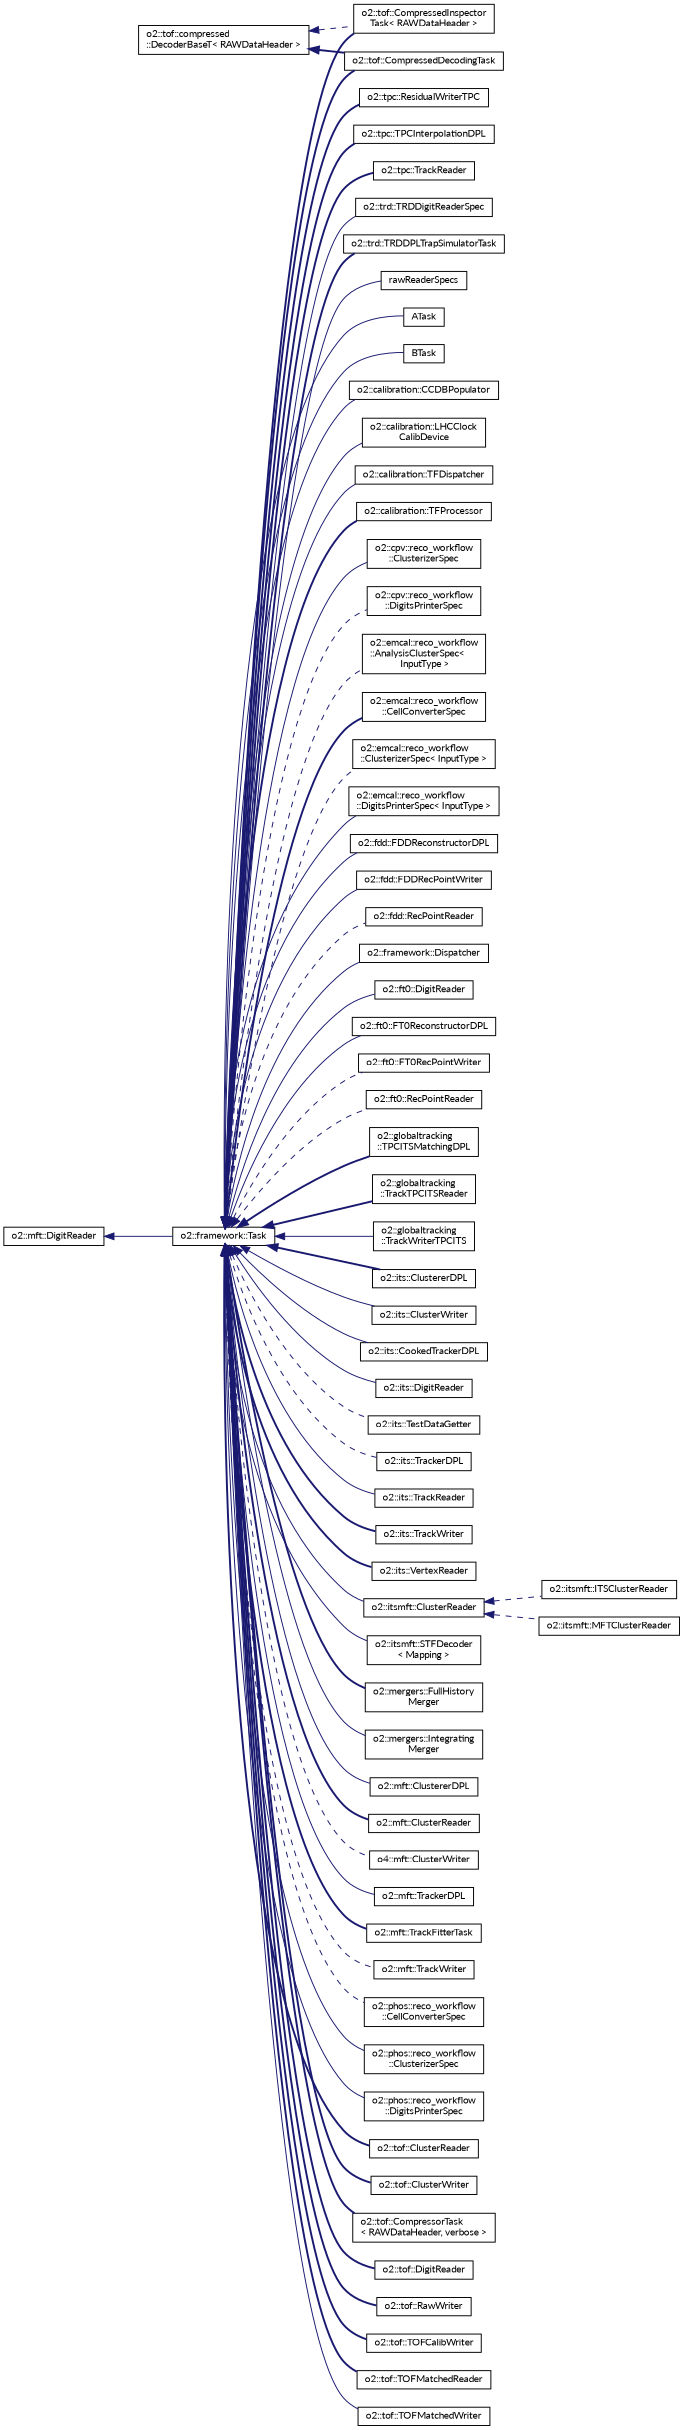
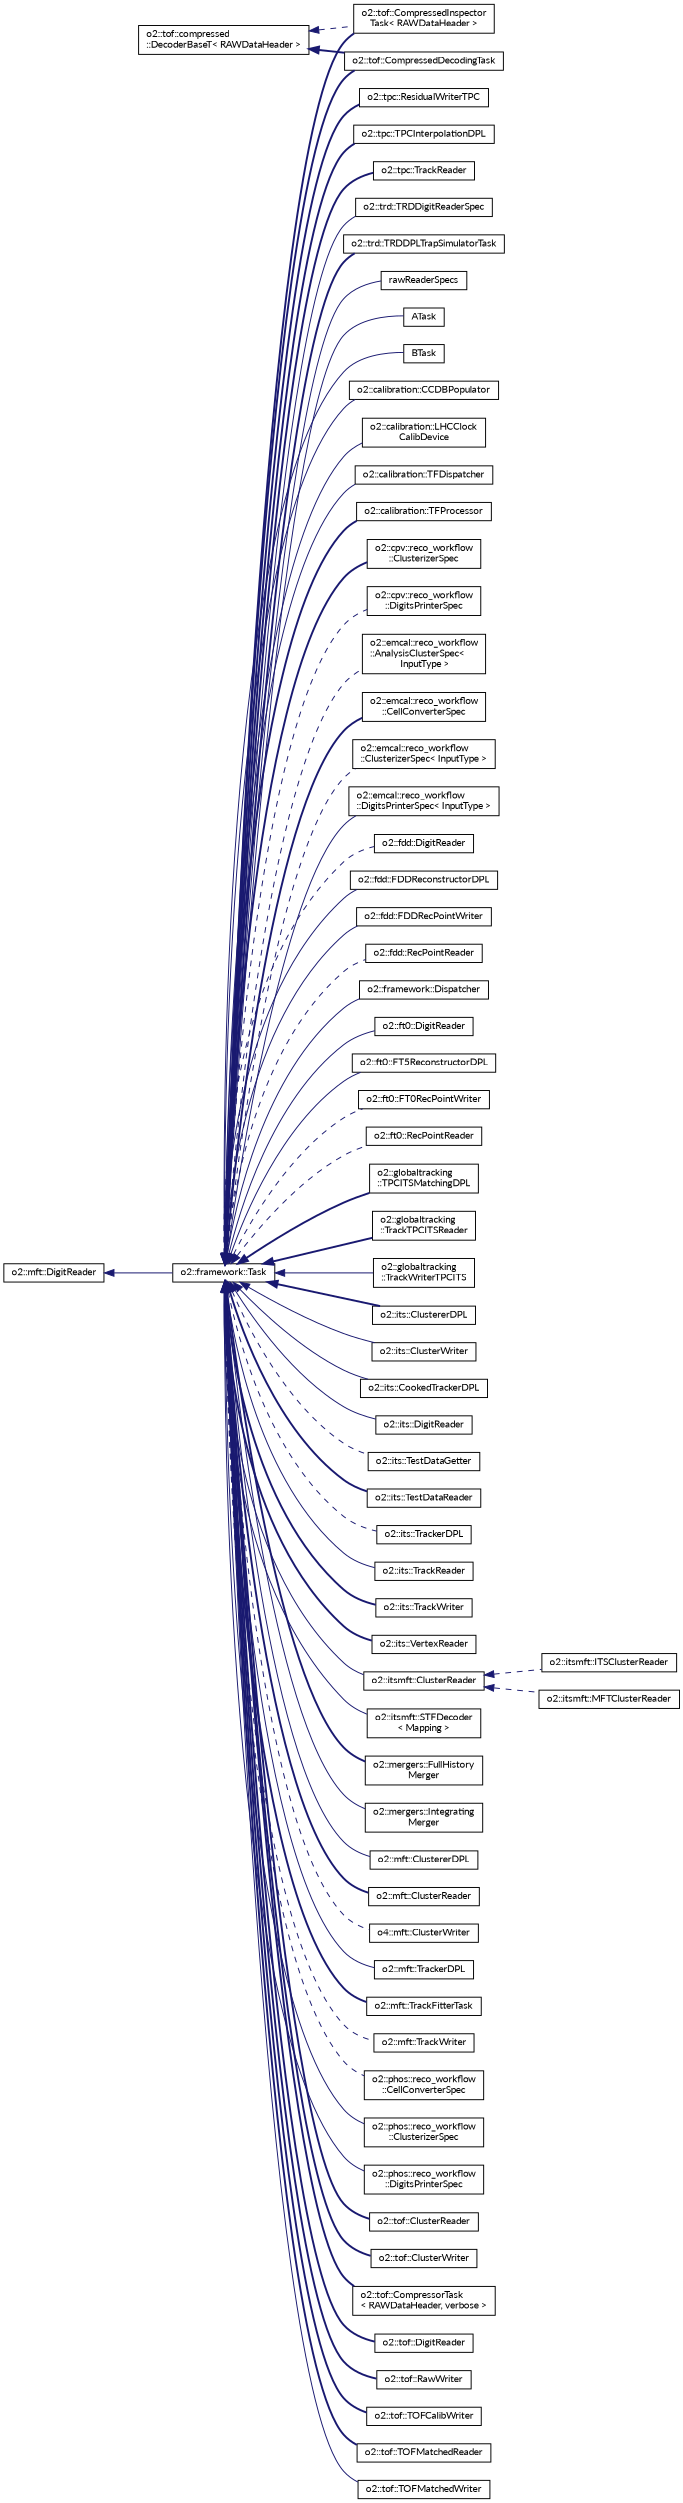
none -> (424, 844)
(257, 876) -> (265, 823)
(424, 1027) -> (424, 1063)
none -> (424, 1498)
